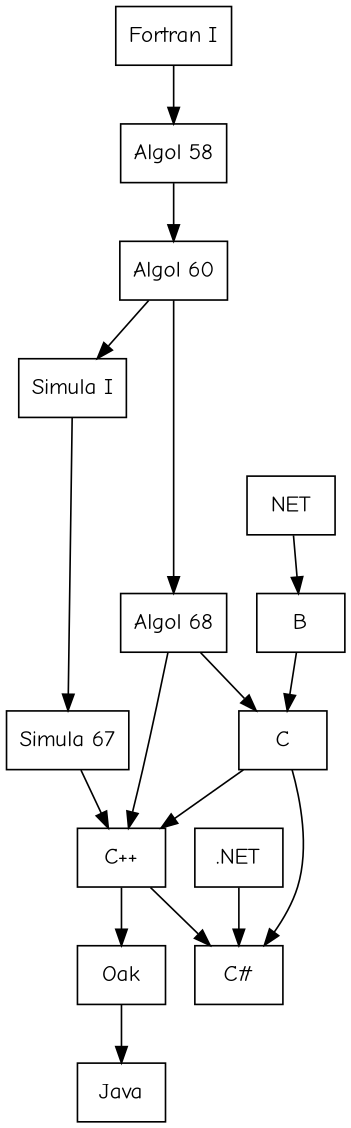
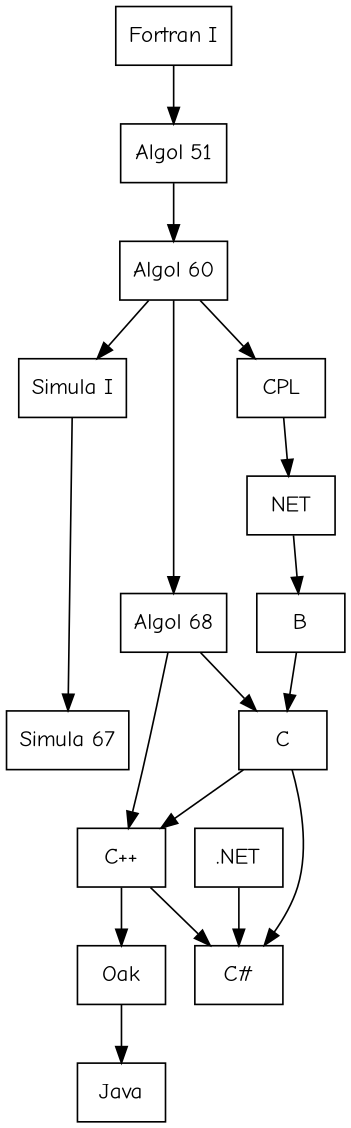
(174, 153) -> (174, 153)
none -> (281, 388)
(91, 792) -> none
